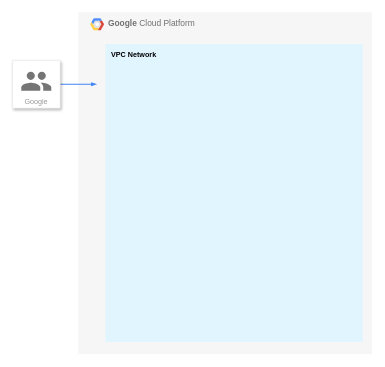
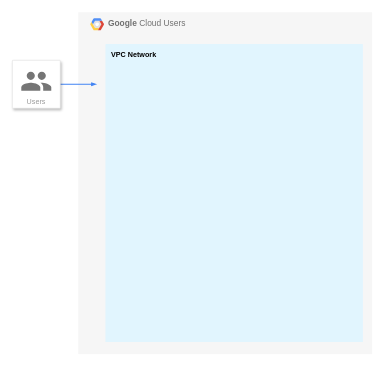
(152, 24) -> (146, 24)
(36, 101) -> (36, 101)
